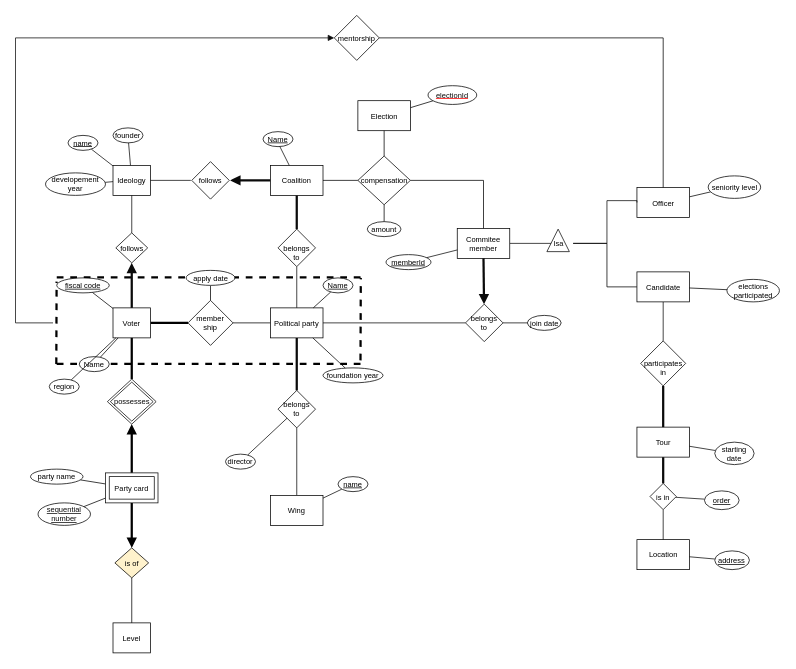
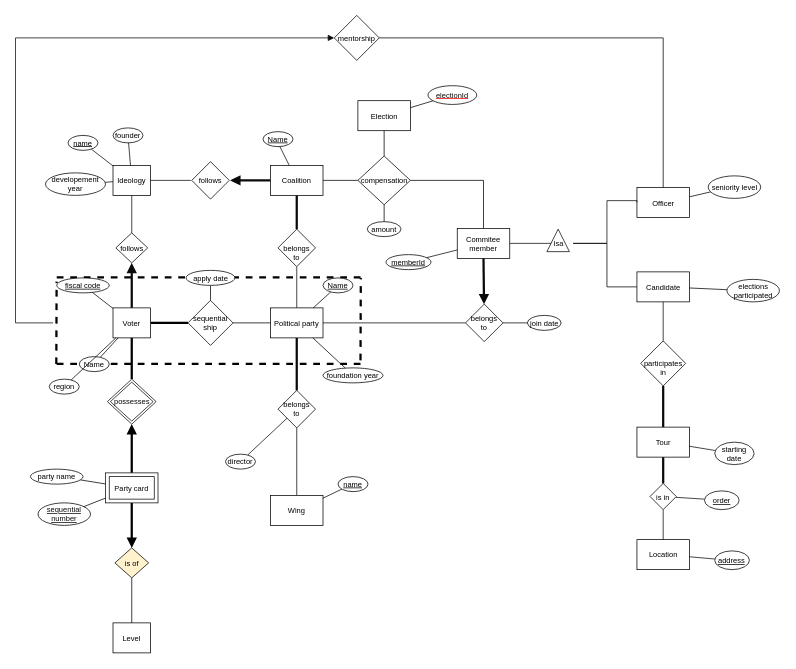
(210, 323) -> (210, 323)
